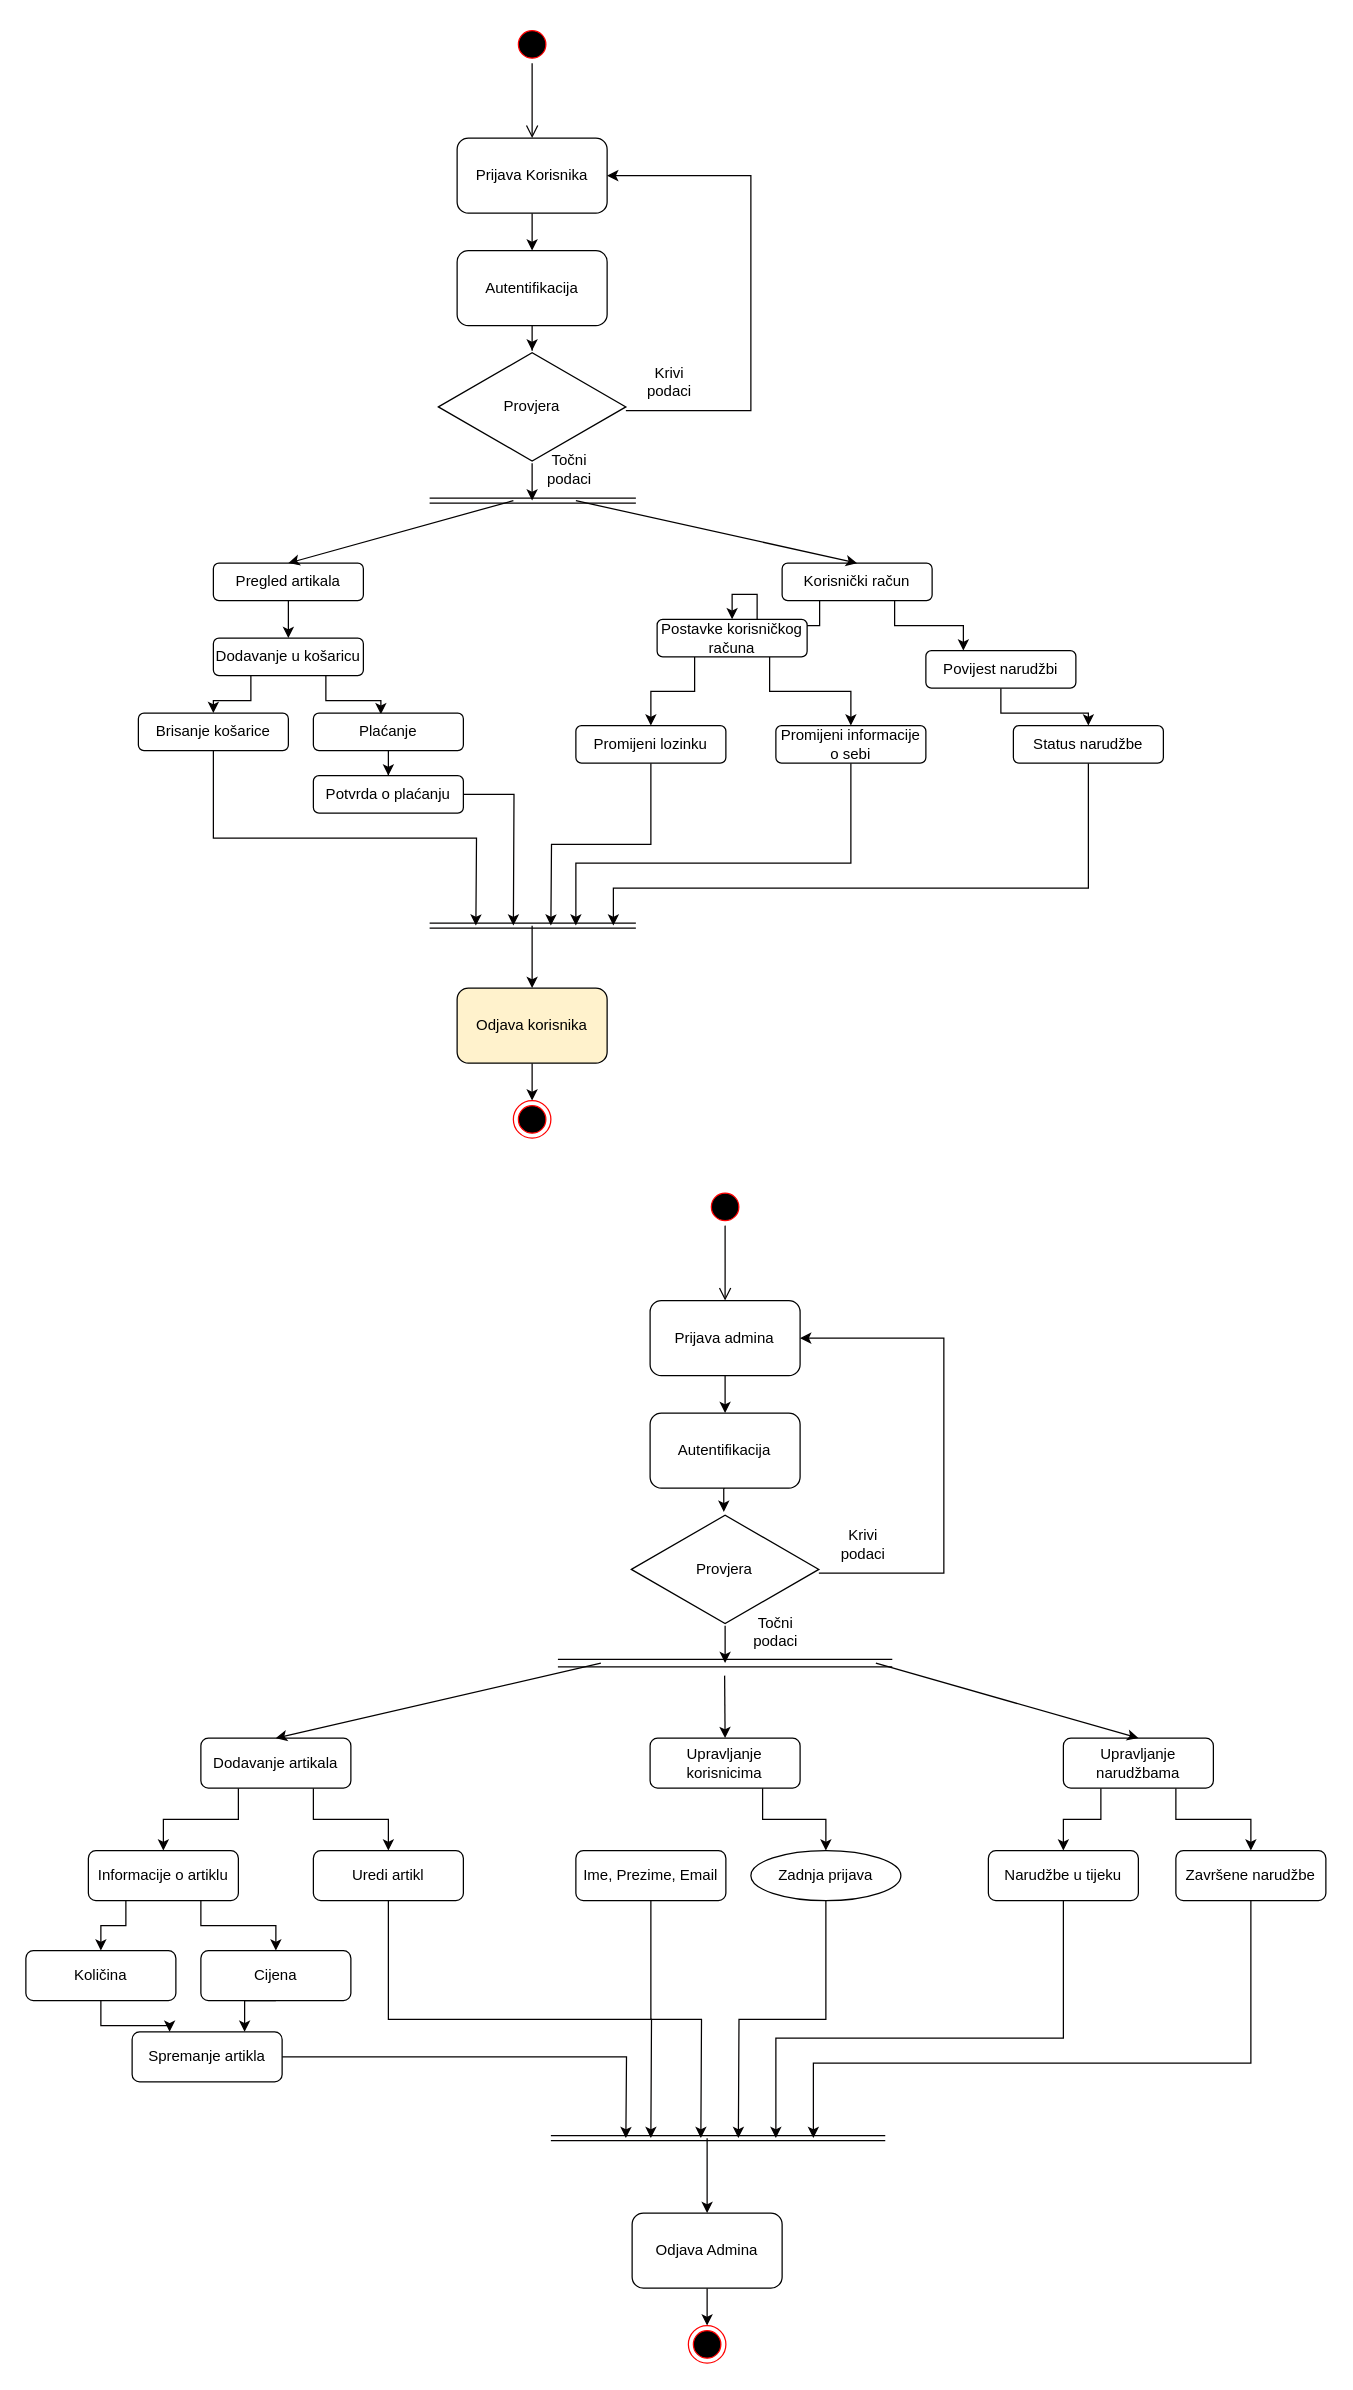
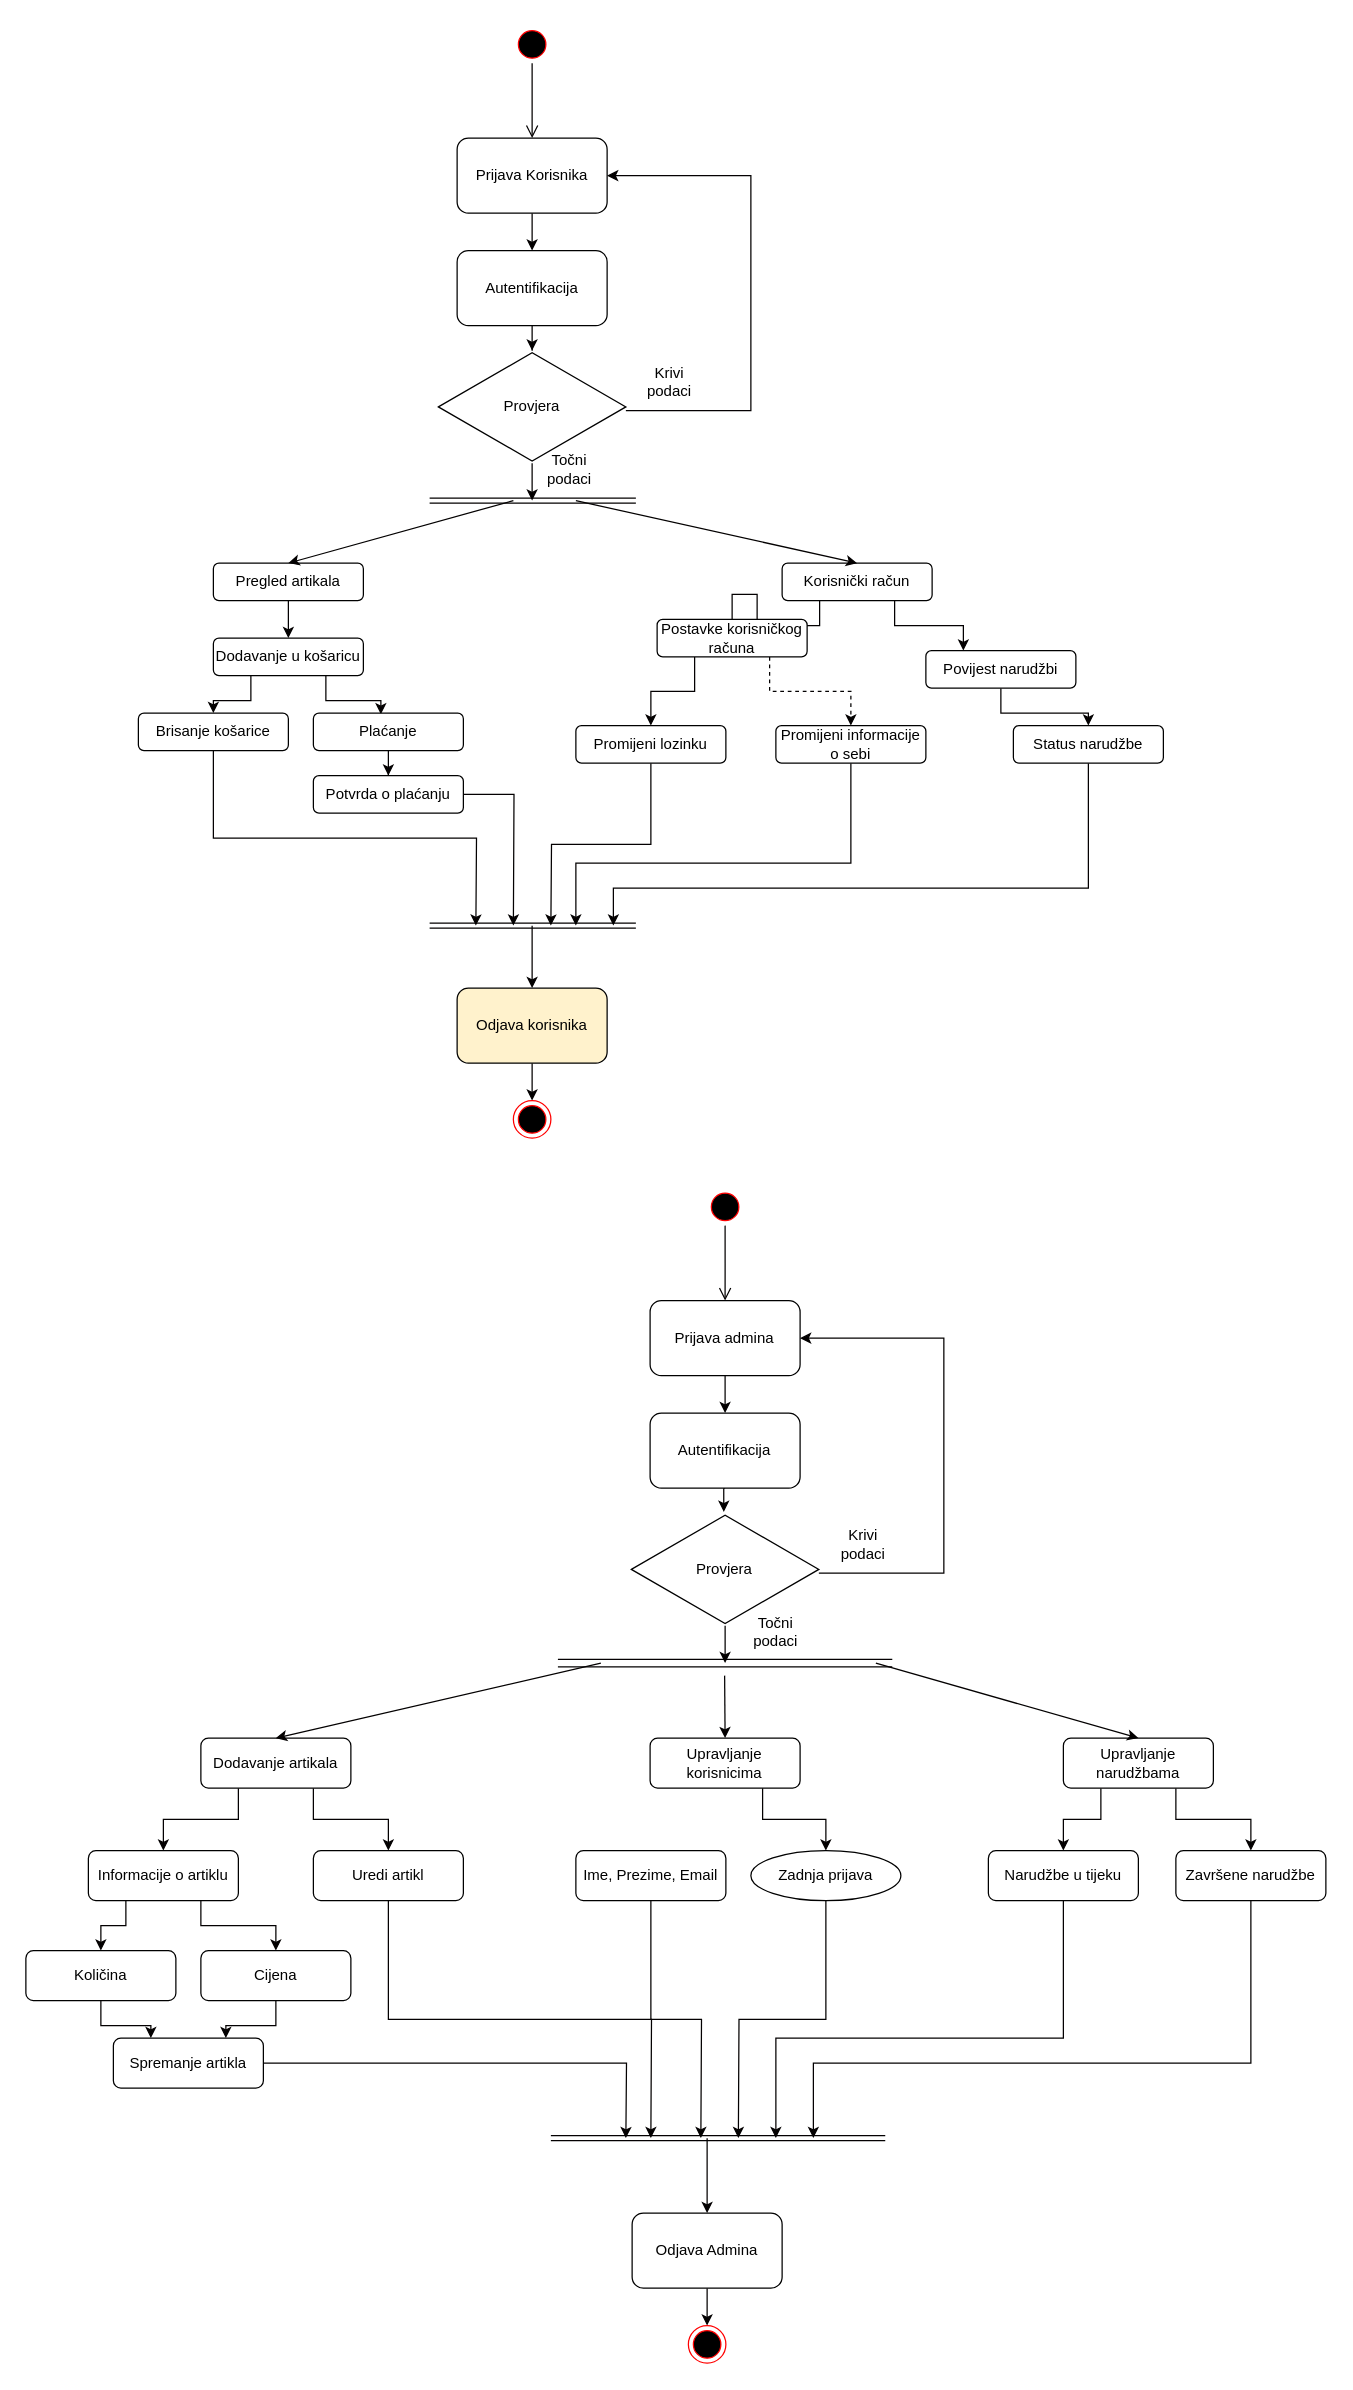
(732, 609) -> (732, 612)
(806, 691) -> (806, 691)
(207, 2057) -> (188, 2063)
